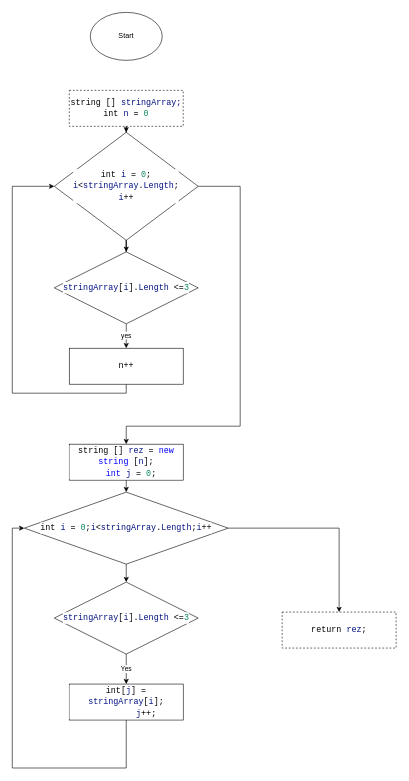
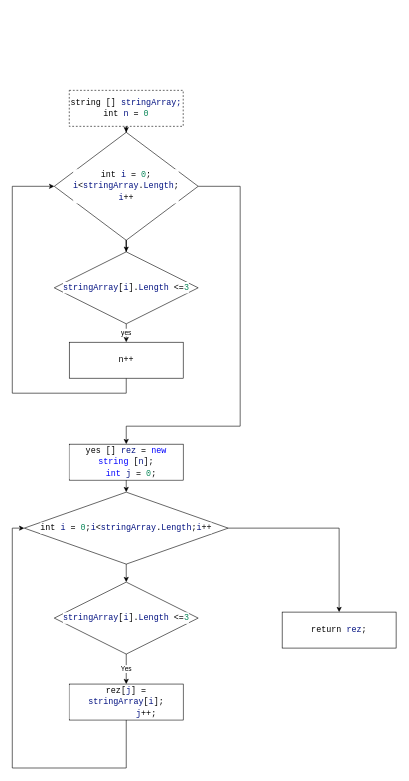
(126, 36) -> none
(126, 366) -> (126, 360)
(126, 462) -> (126, 462)
(339, 630) -> (339, 630)
(126, 702) -> (126, 702)
